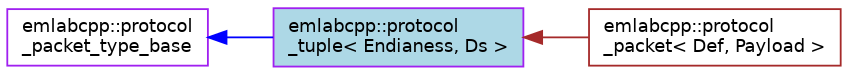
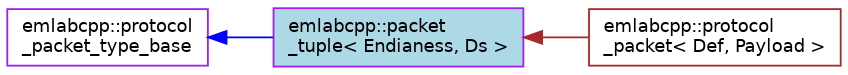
(398, 37) -> (398, 37)
